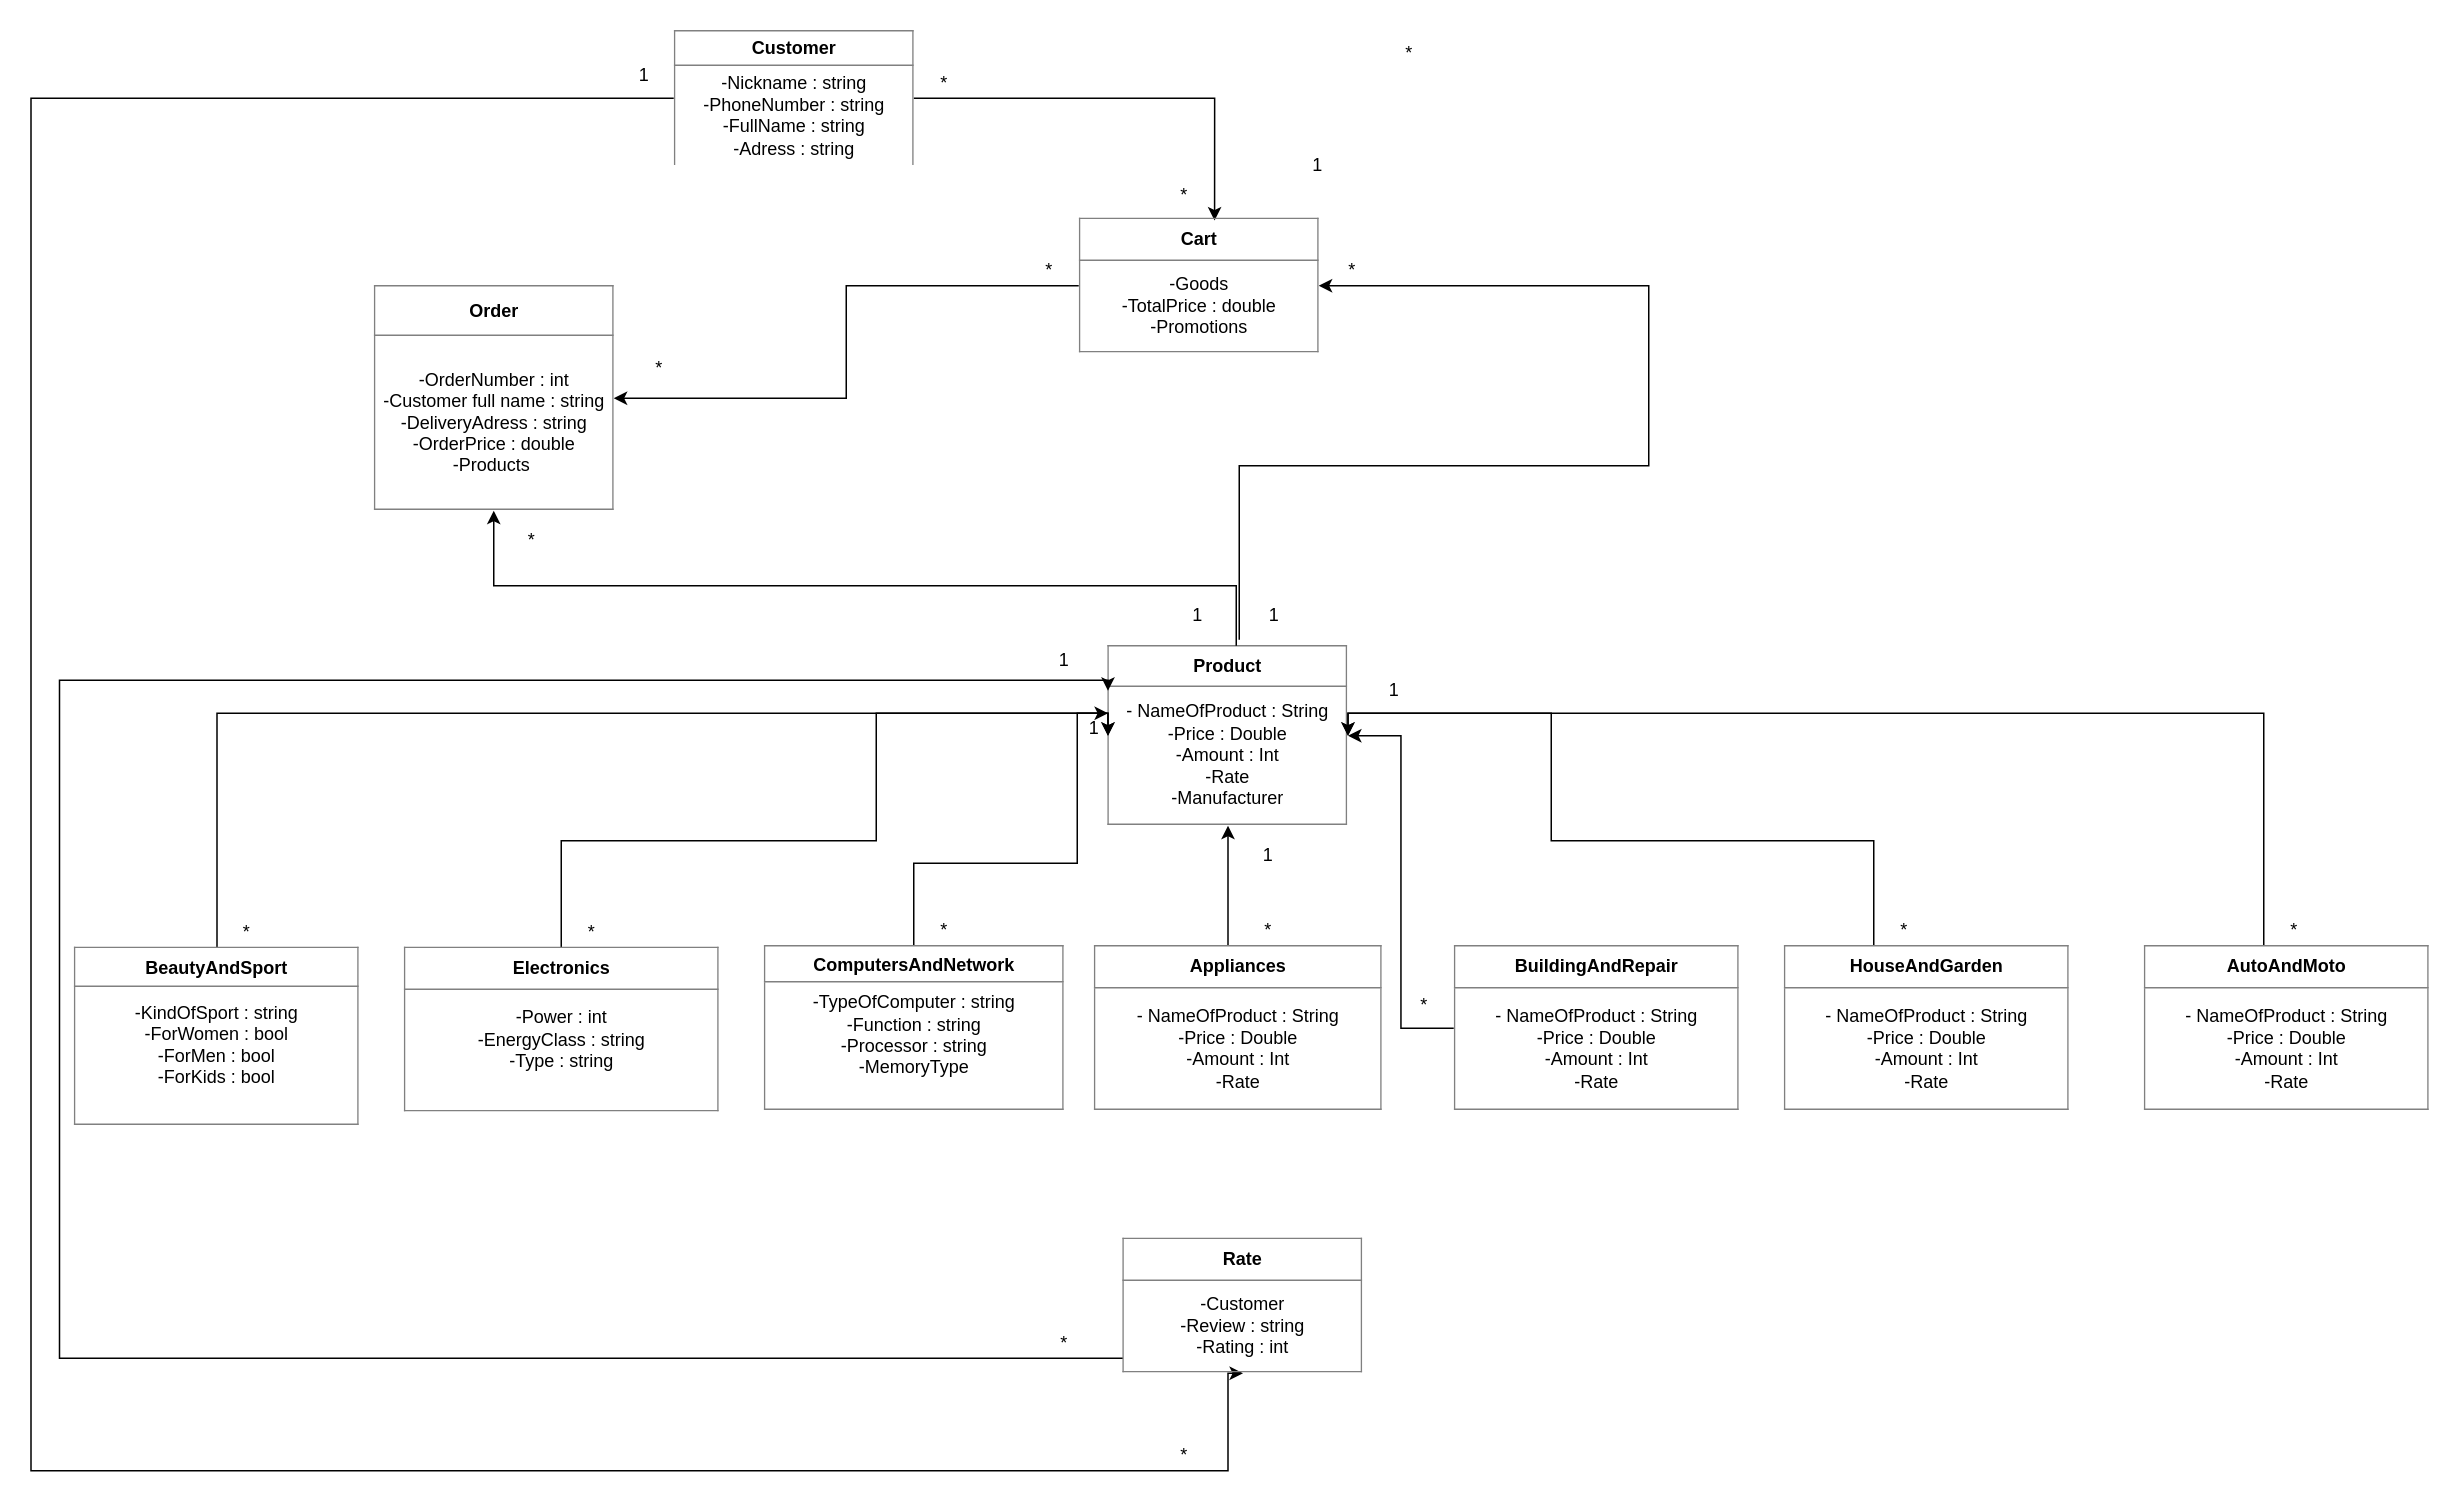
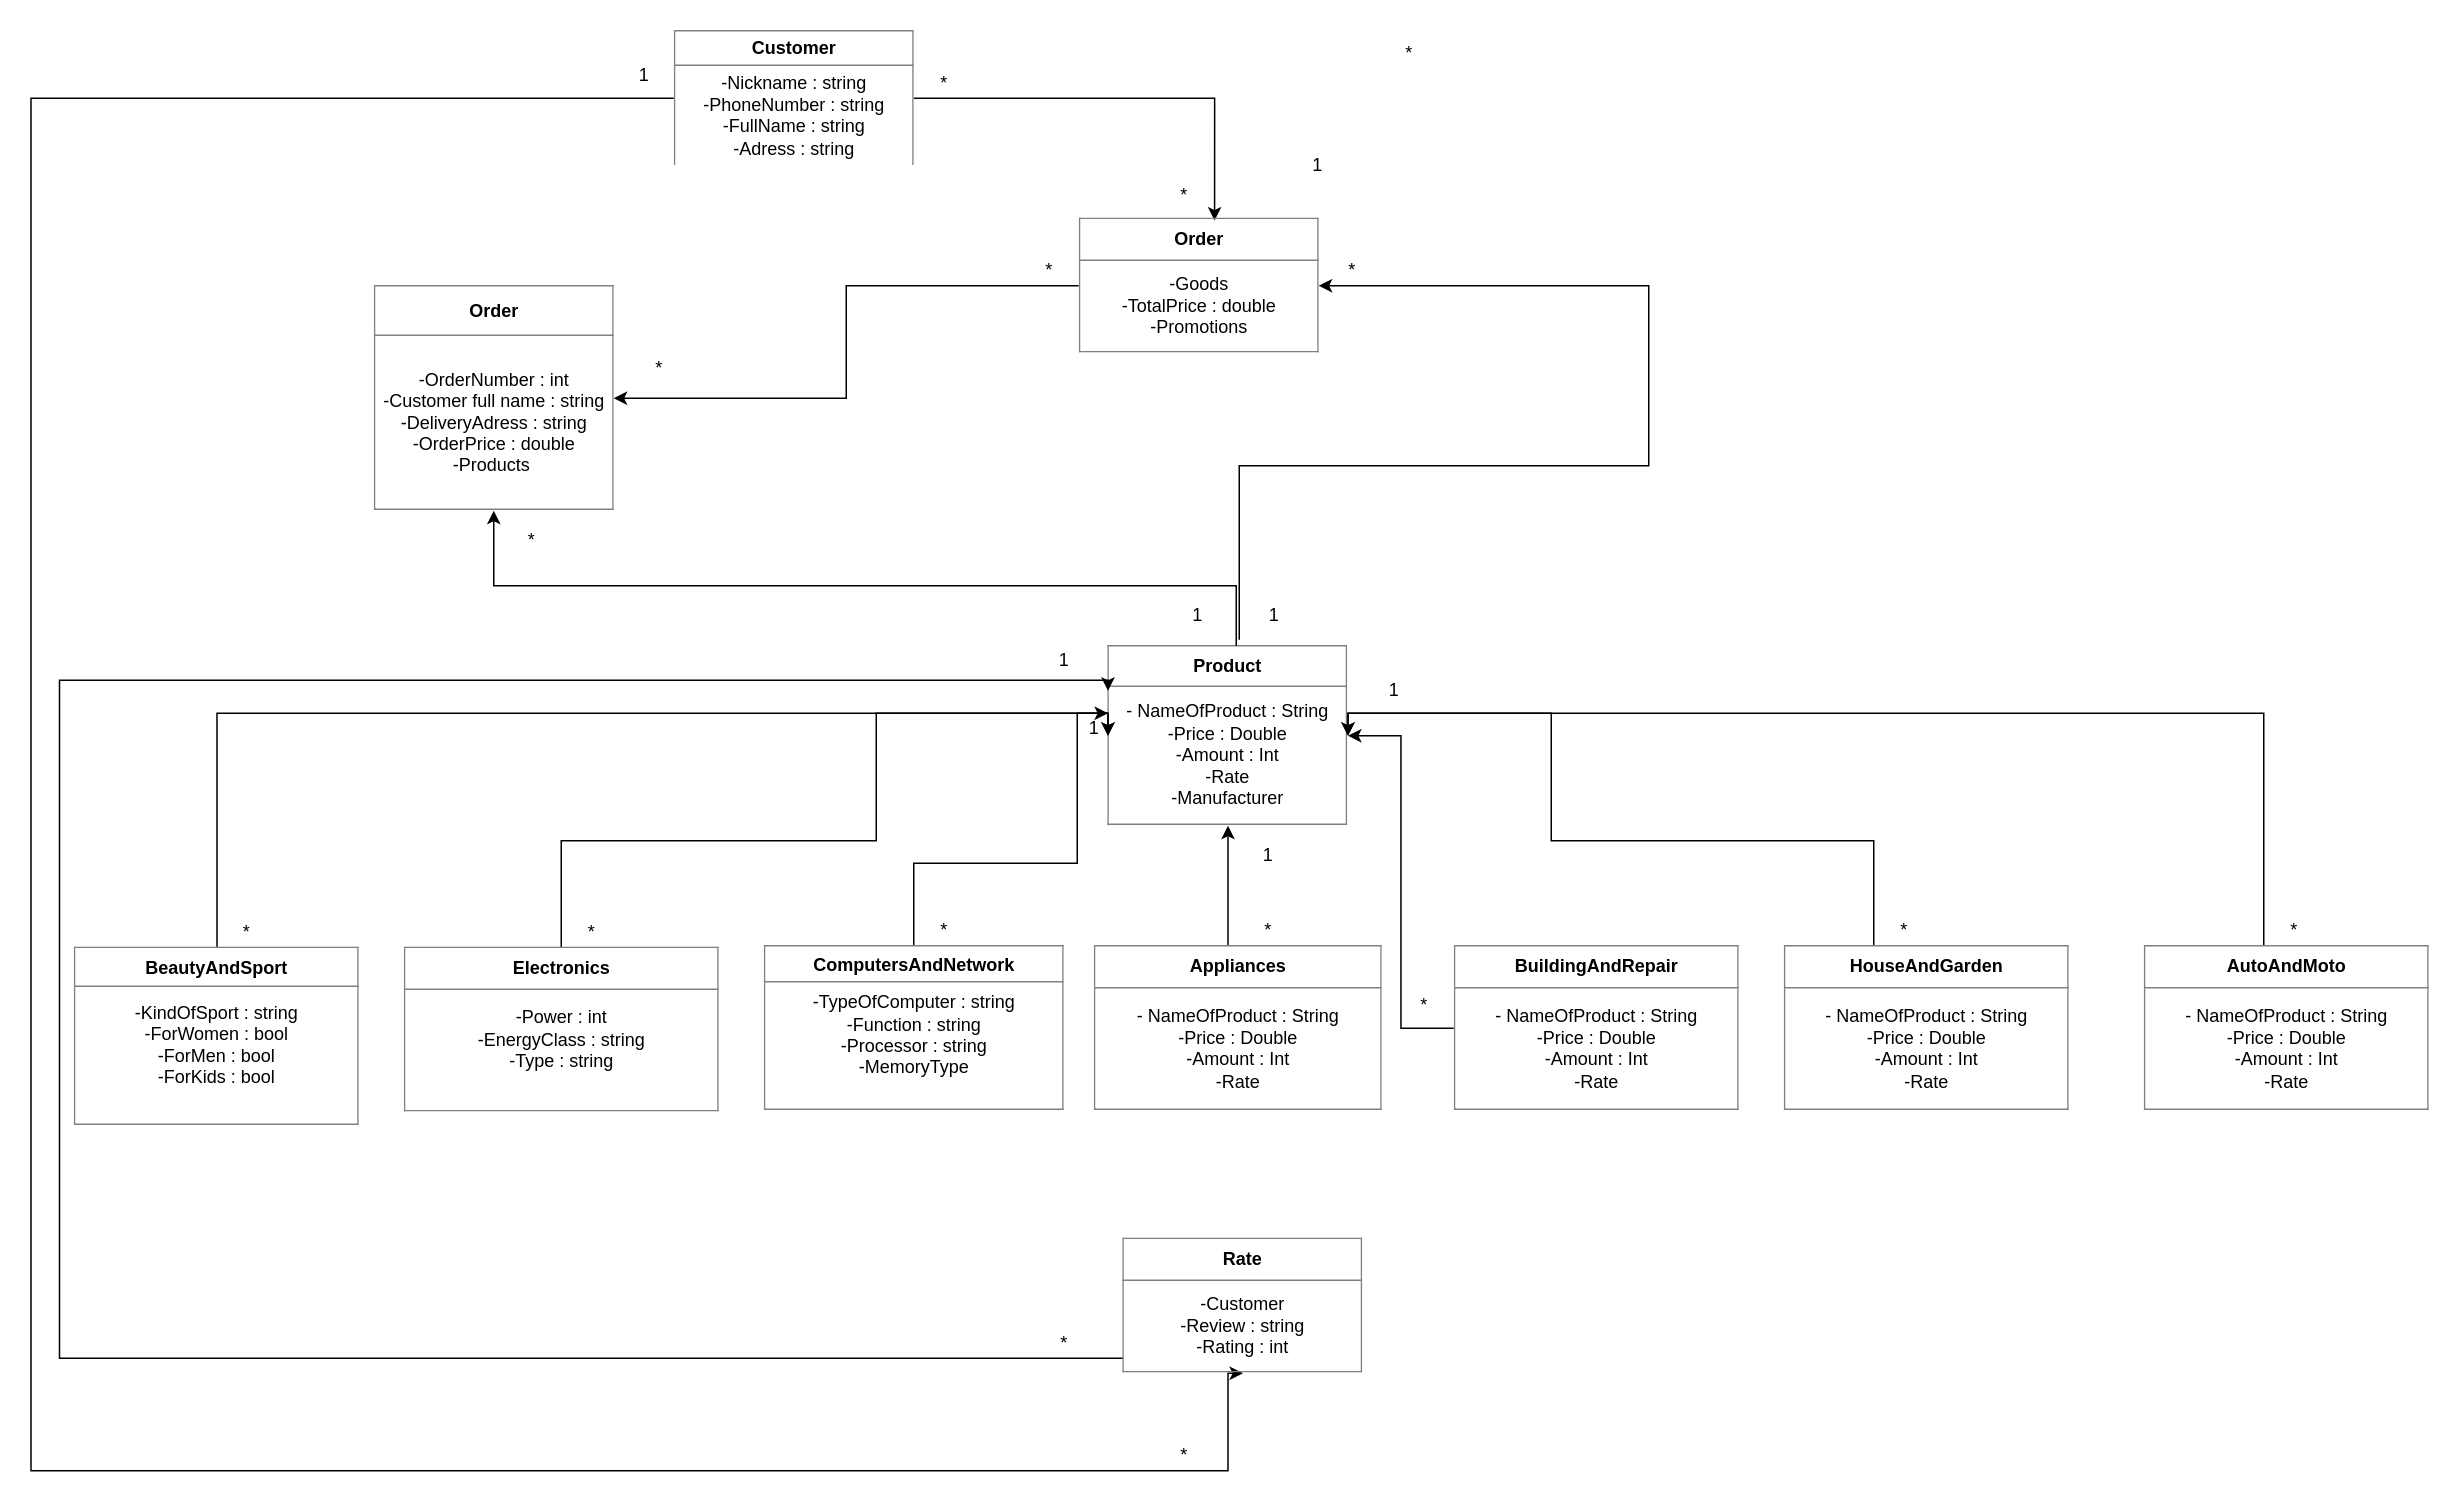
(1166, 261) -> (1166, 261)
